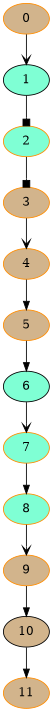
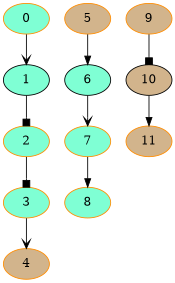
(26, 19) -> (26, 19)
(26, 203) -> (26, 203)
(26, 290) -> none
(26, 536) -> none
(26, 597) -> (149, 45)
